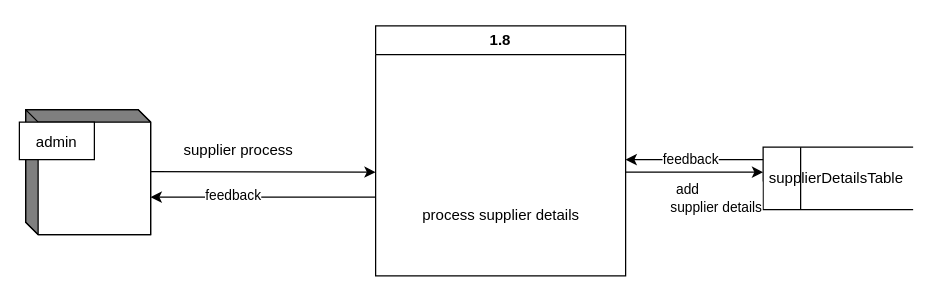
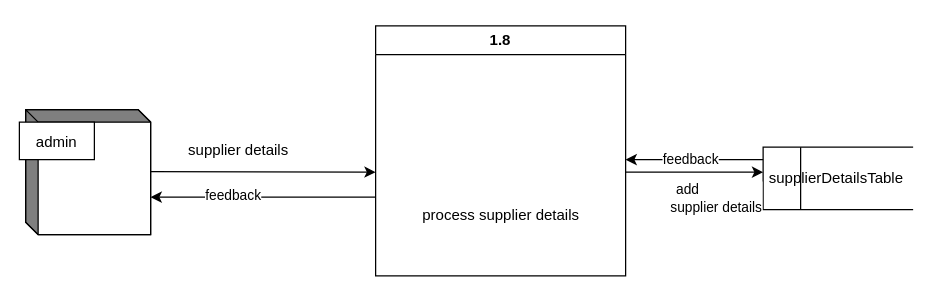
(239, 151) -> (239, 151)
